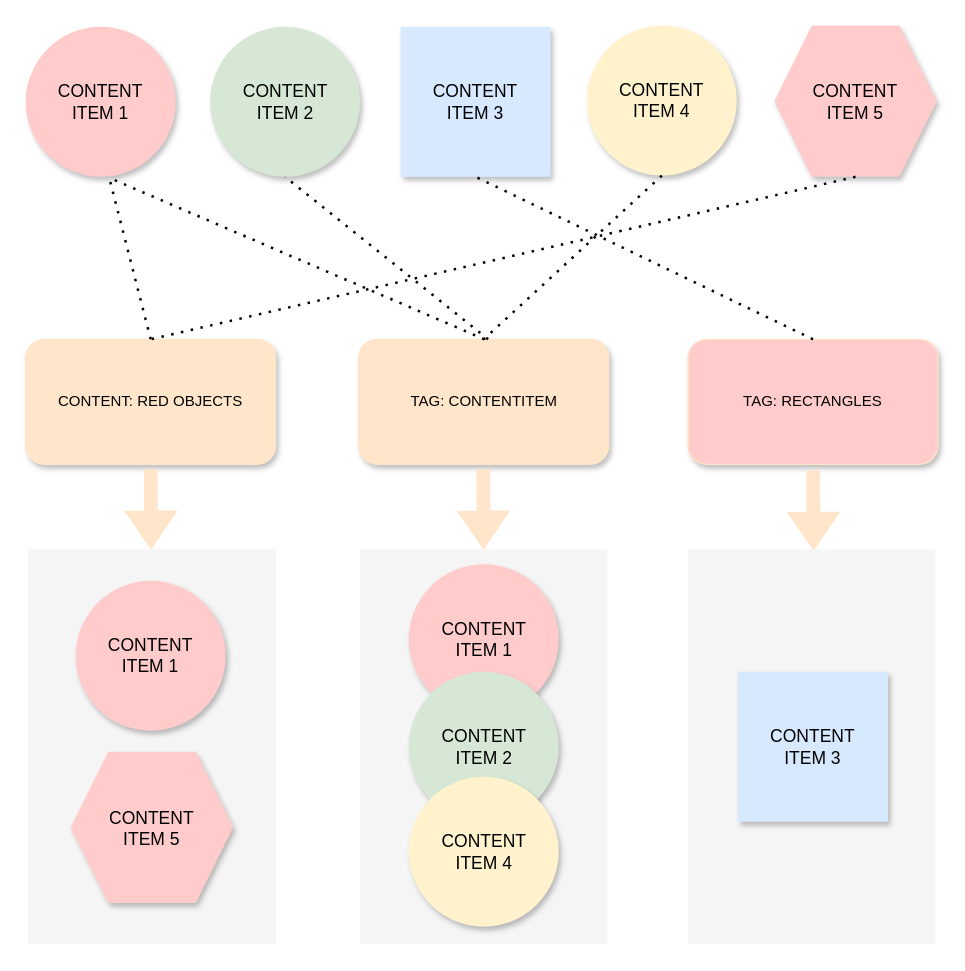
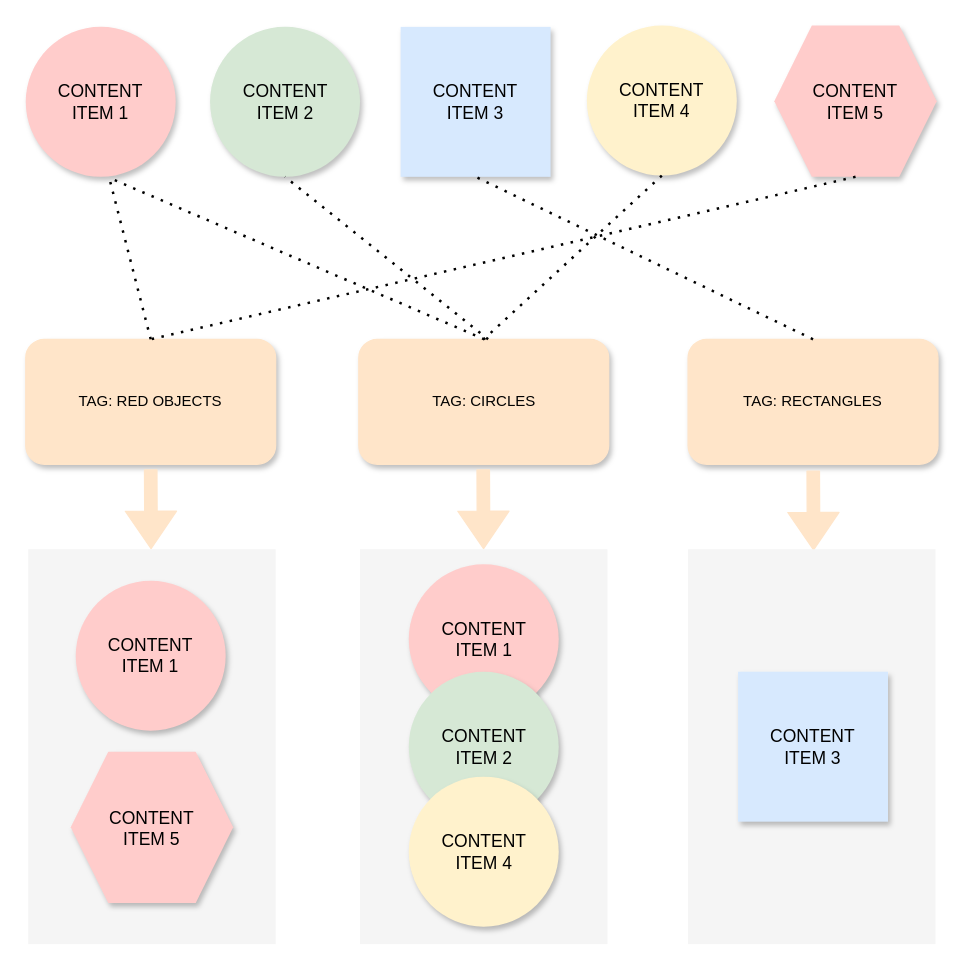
(151, 402) -> (151, 402)
(484, 402) -> (484, 402)
(813, 402) -> (813, 402)
